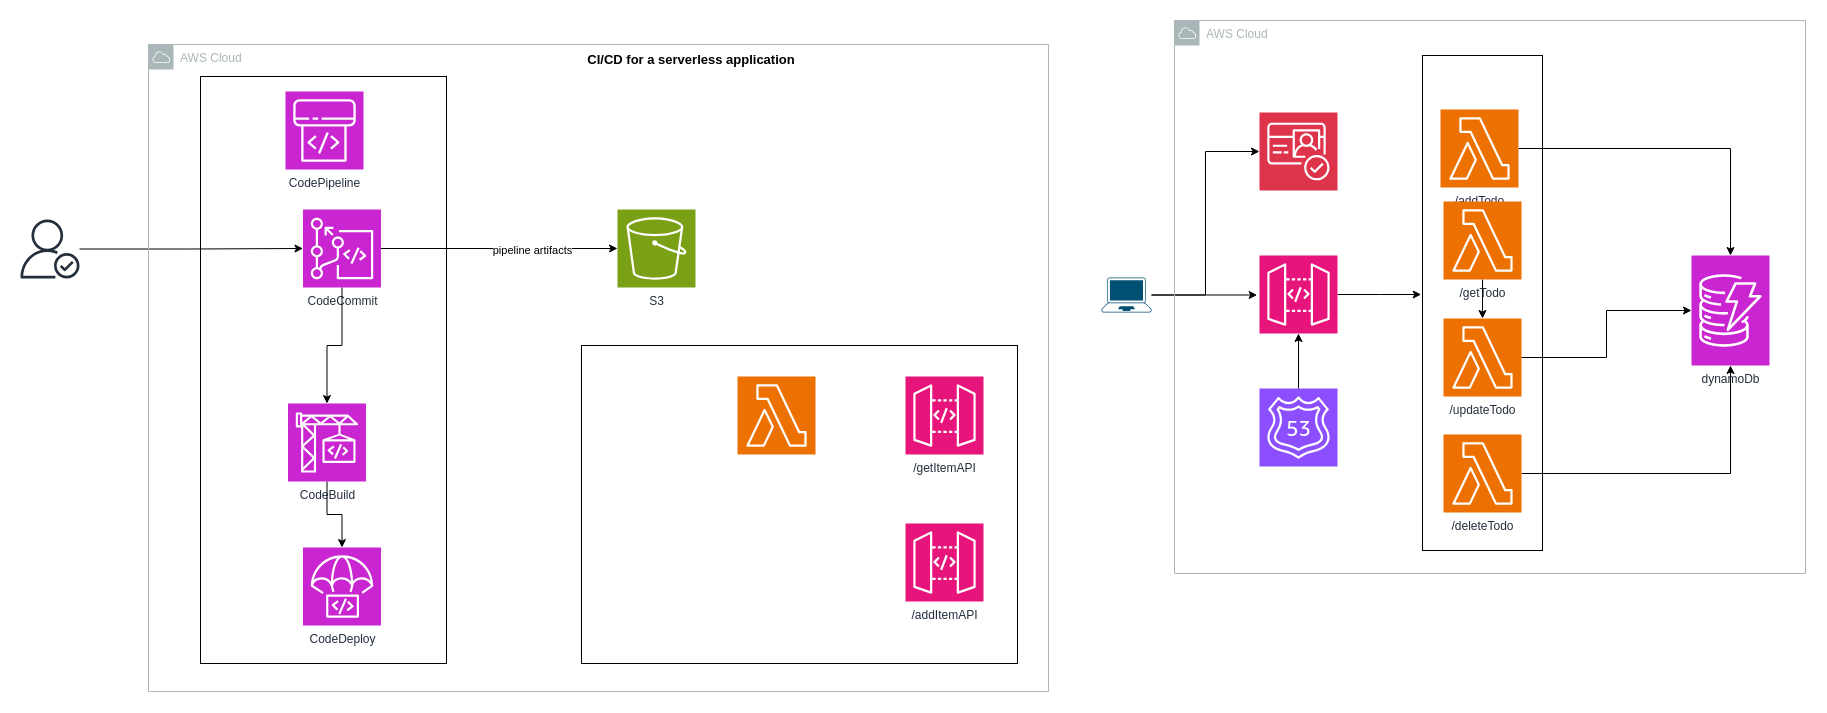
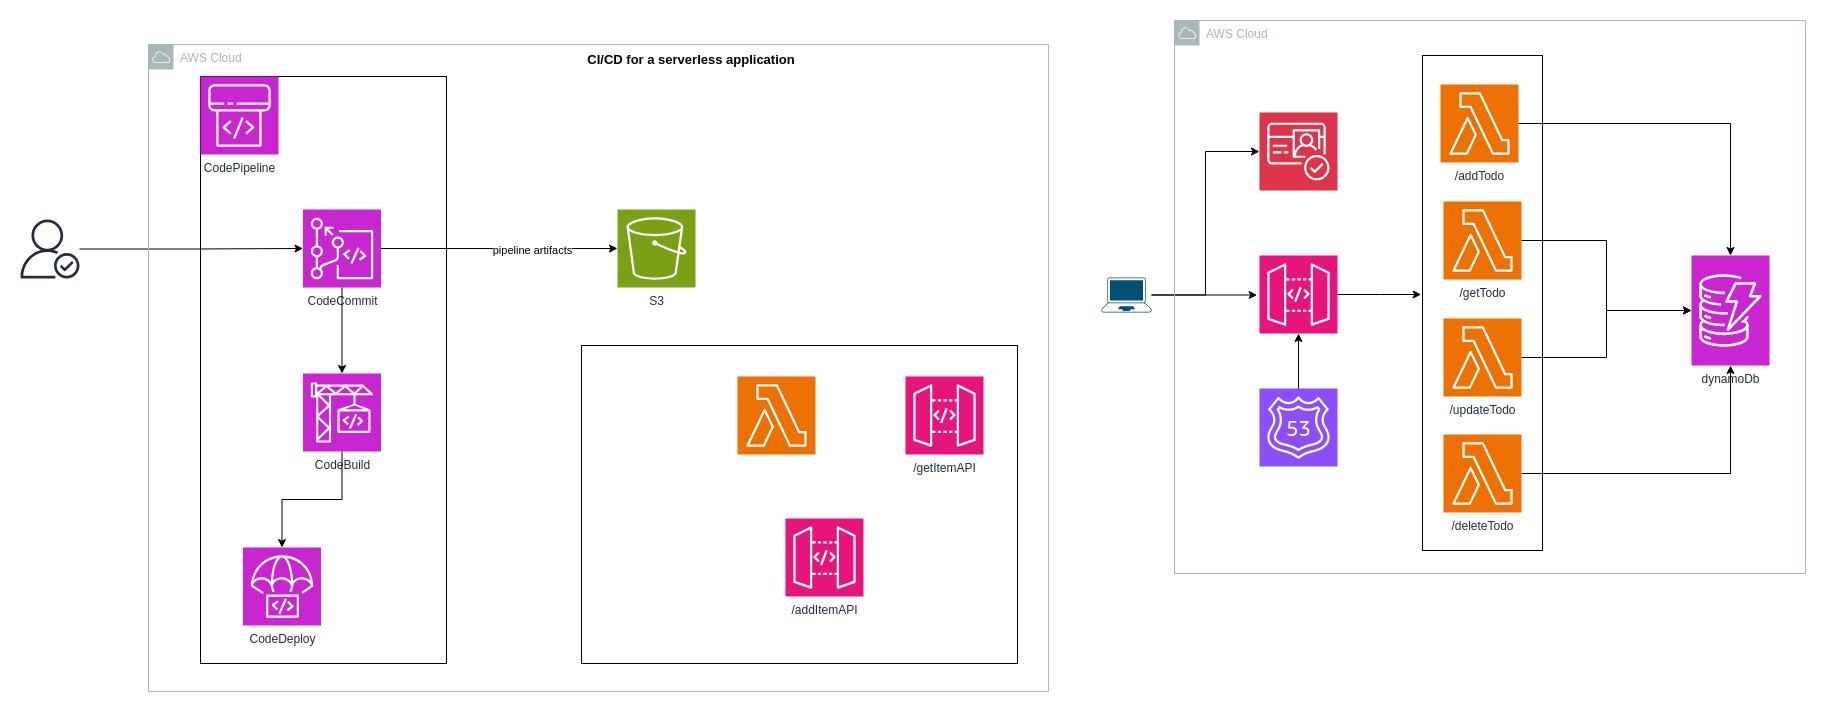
(325, 131) -> (240, 116)
(1480, 149) -> (1480, 124)
(1483, 297) -> (1598, 241)
(327, 443) -> (342, 413)
(945, 563) -> (825, 558)
(342, 587) -> (282, 587)
